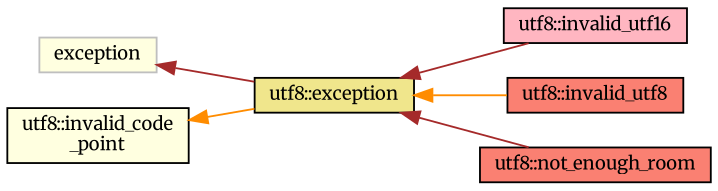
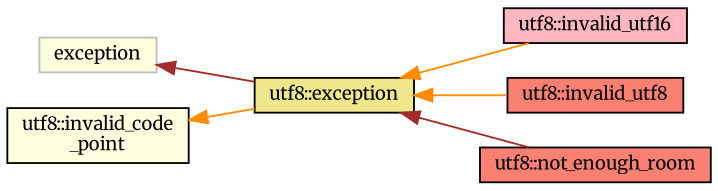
(474, 58) -> (474, 58)
